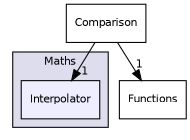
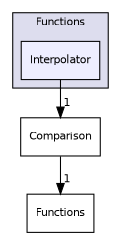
(85, 59) -> (60, 95)
(60, 62) -> (60, 23)
